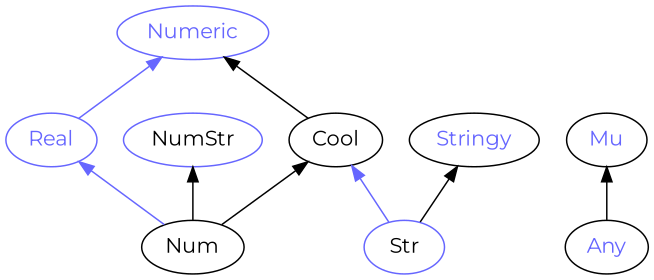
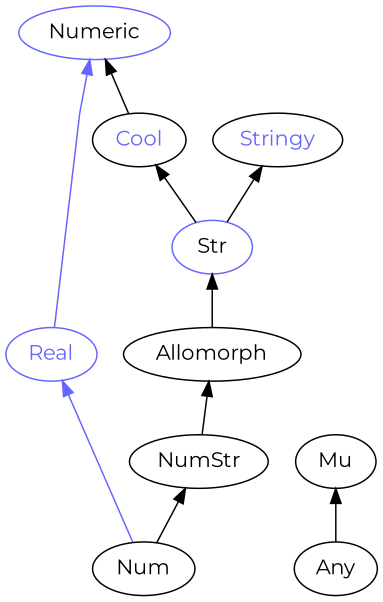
(193, 33) -> (95, 33)
(193, 140) -> (199, 462)
(336, 140) -> (139, 140)
(607, 140) -> (336, 462)
(259, 198) -> none
(374, 200) -> (180, 200)
(607, 247) -> (336, 569)
none -> (212, 354)
